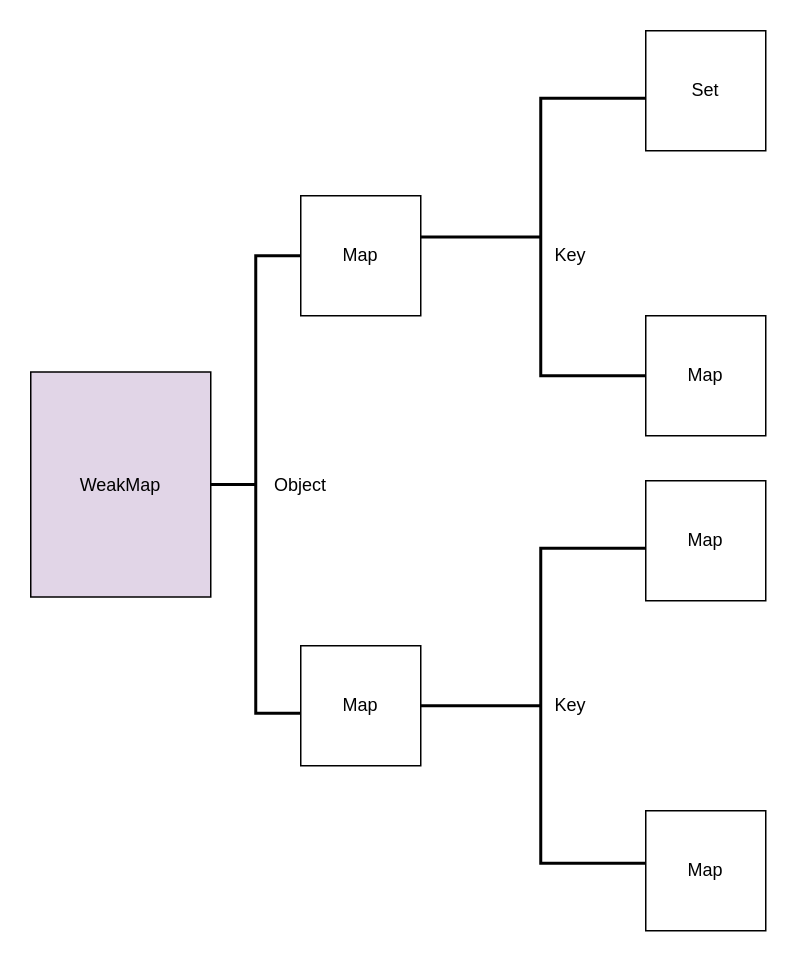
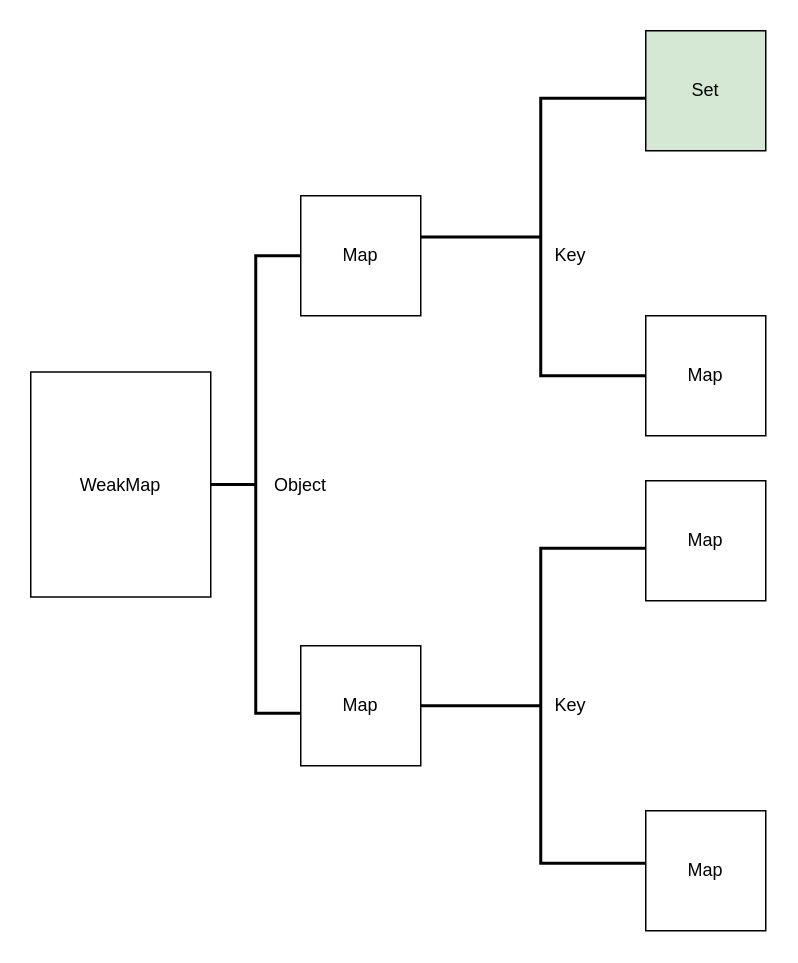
(706, 91) -> (706, 91)
(121, 485) -> (121, 485)
